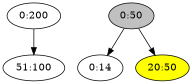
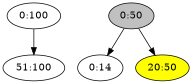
(34, 16) -> (34, 16)
